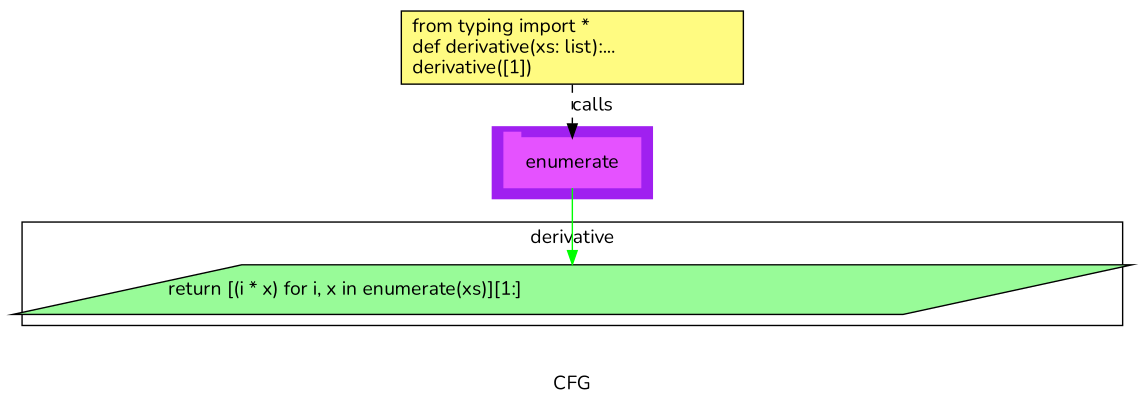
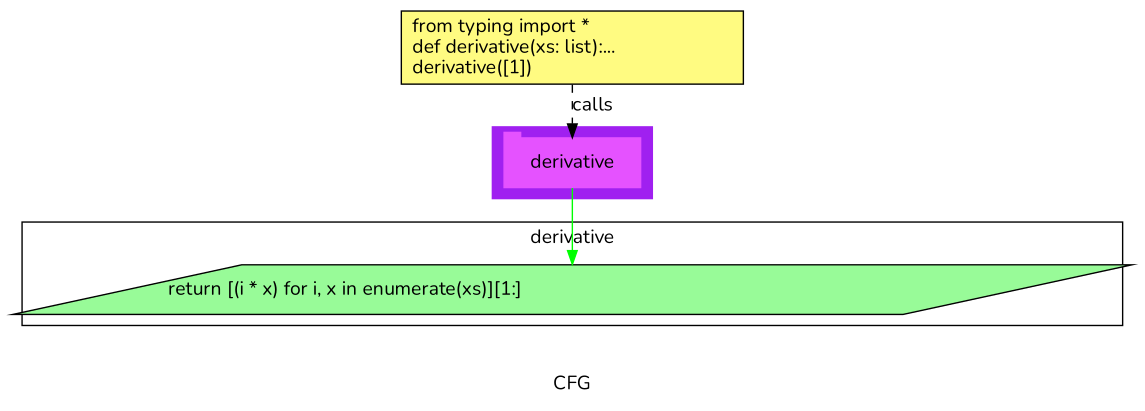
(572, 163) -> (572, 163)
